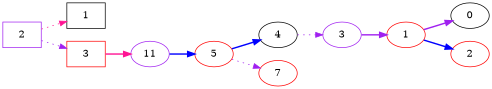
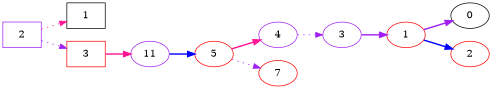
(278, 35) -> (278, 35)
(243, 45) -> (243, 45)
